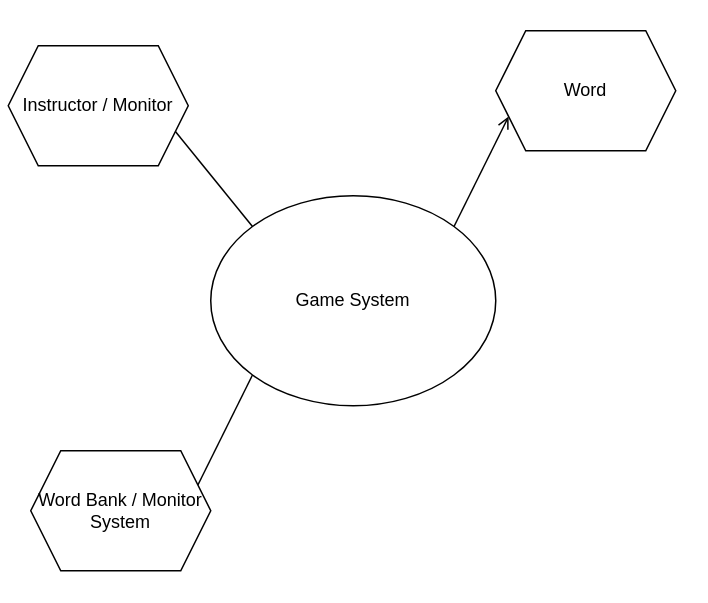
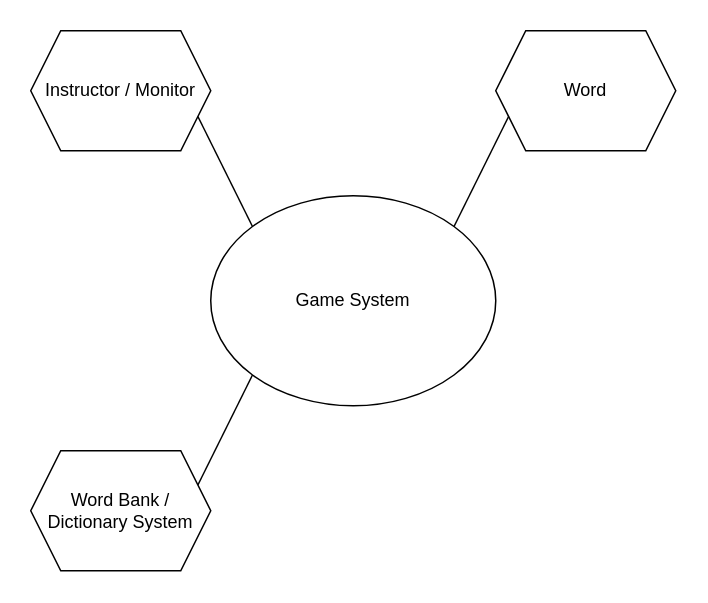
(98, 106) -> (121, 91)
(506, 122) -> (506, 121)
(121, 511) -> (121, 511)
